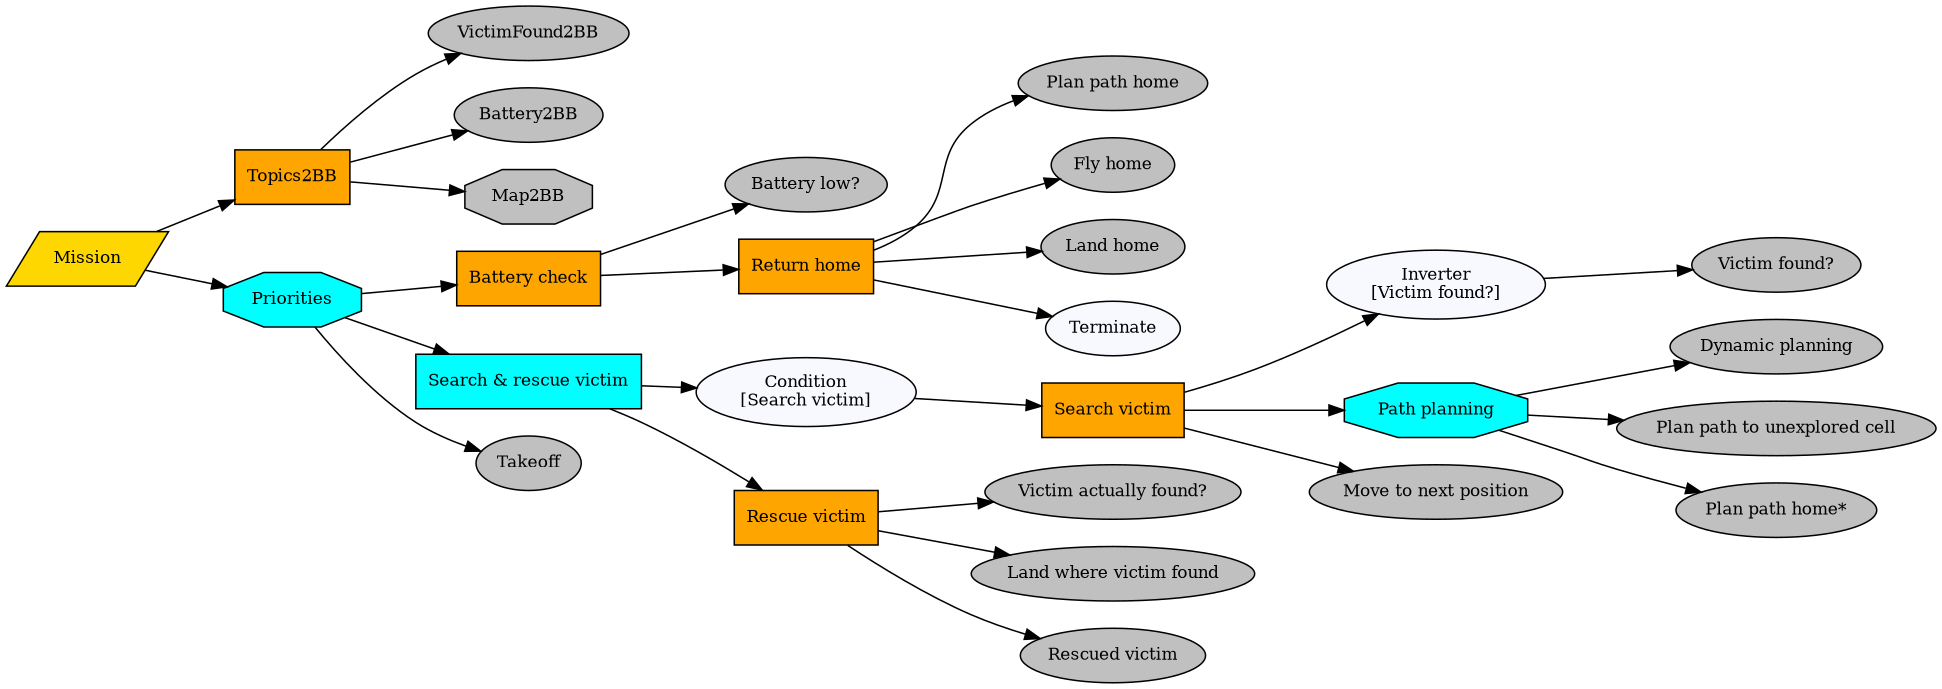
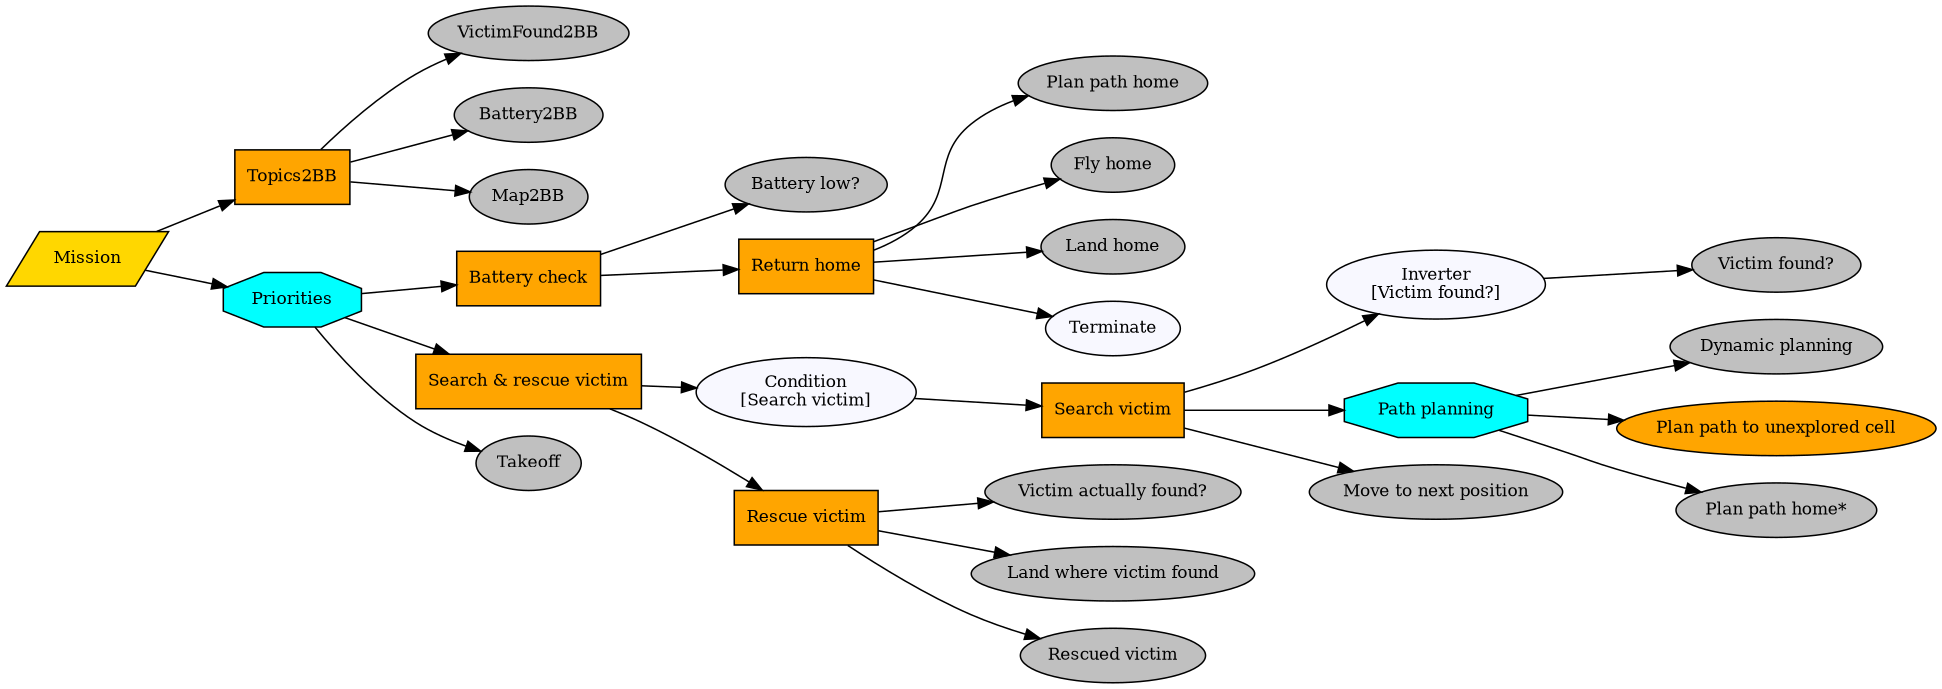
(529, 197) -> (529, 197)
(529, 382) -> (529, 382)
(1776, 428) -> (1776, 428)
